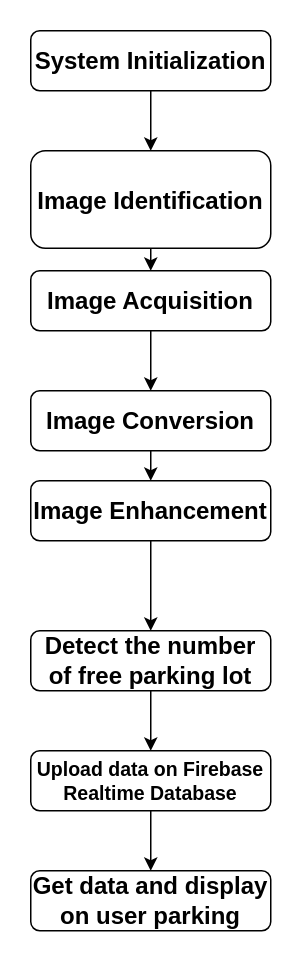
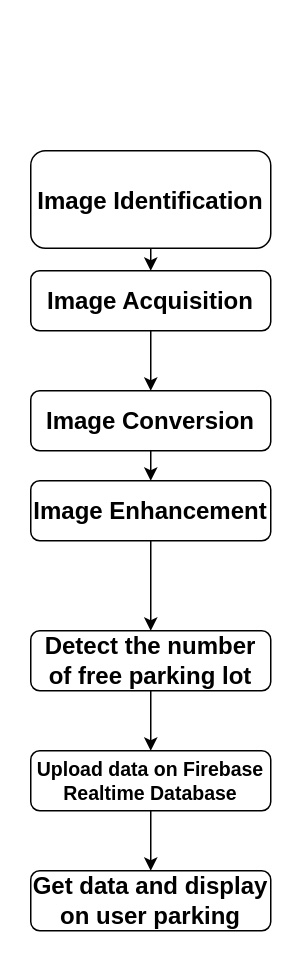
(151, 61) -> none
(151, 116) -> none
